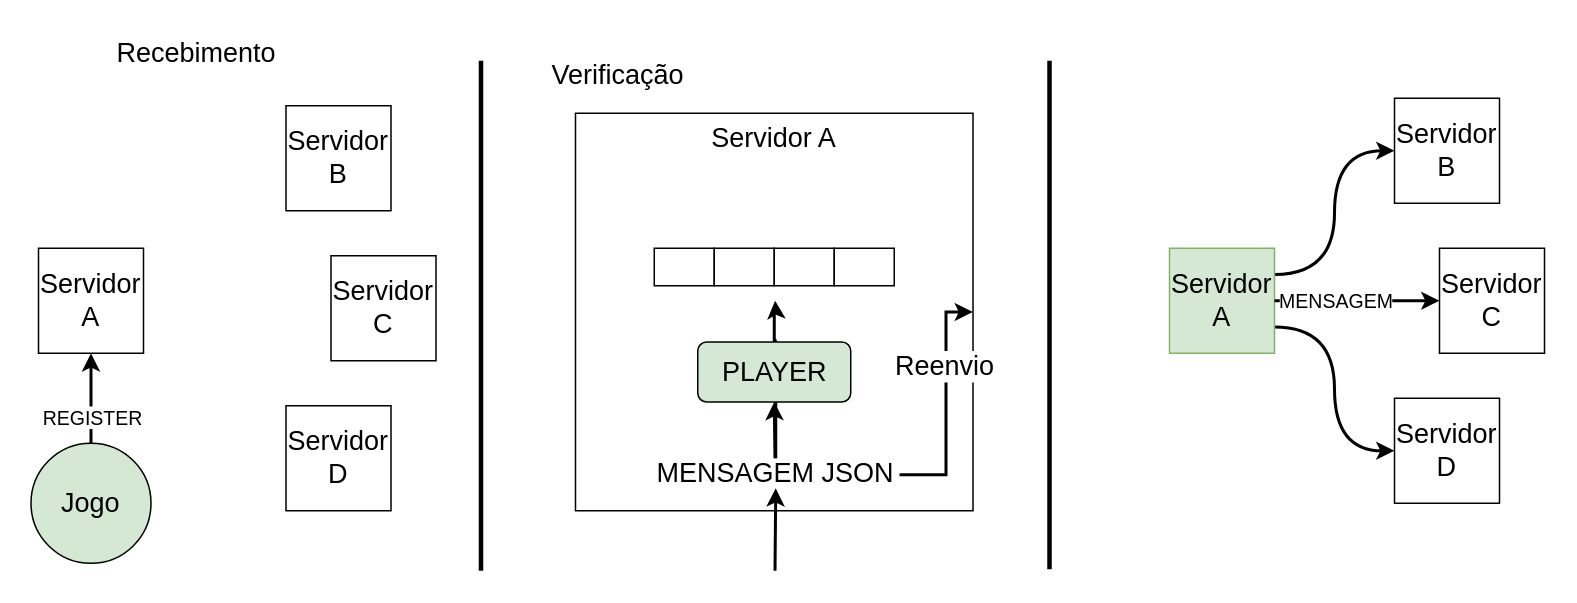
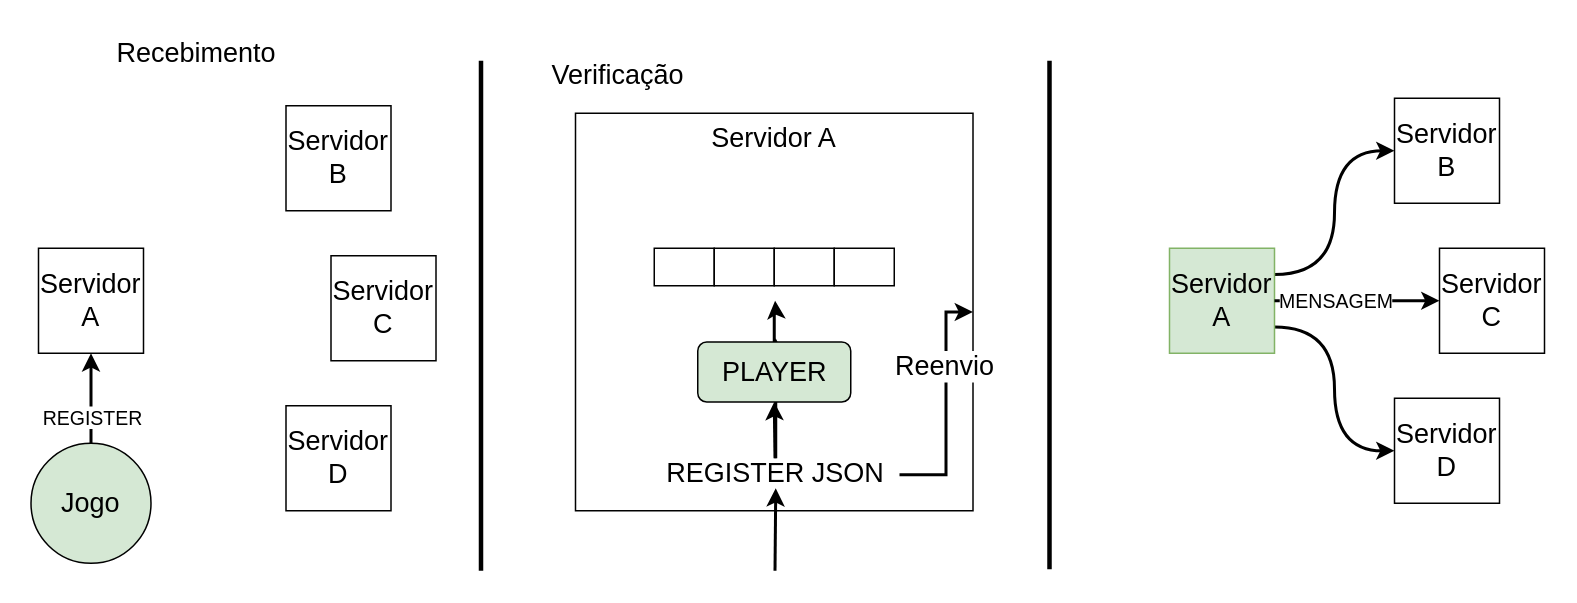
(776, 473) -> (776, 473)
